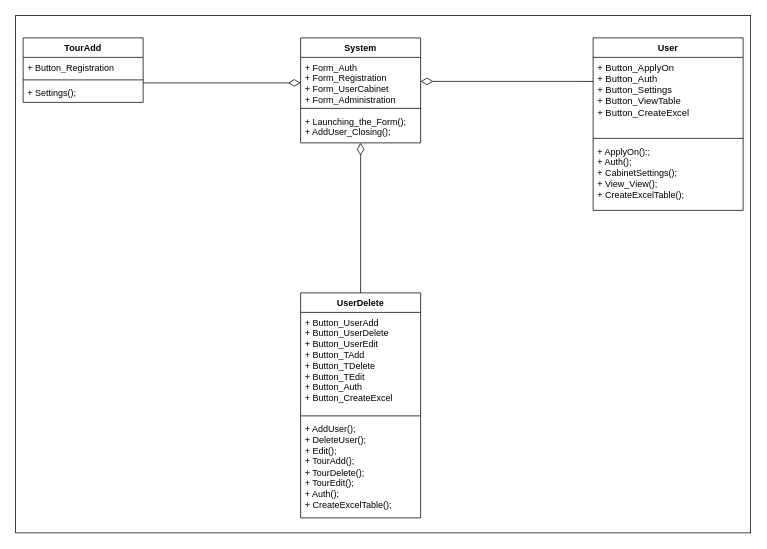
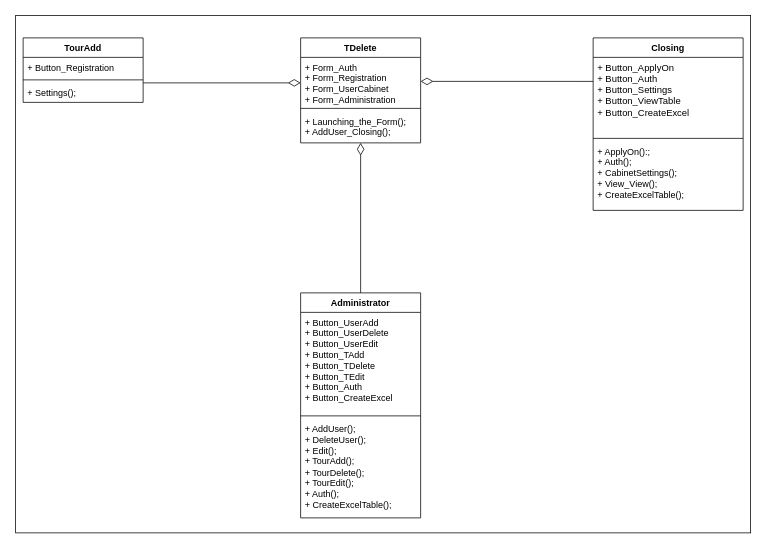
(360, 49) -> (360, 49)
(668, 49) -> (668, 49)
(360, 304) -> (360, 304)
